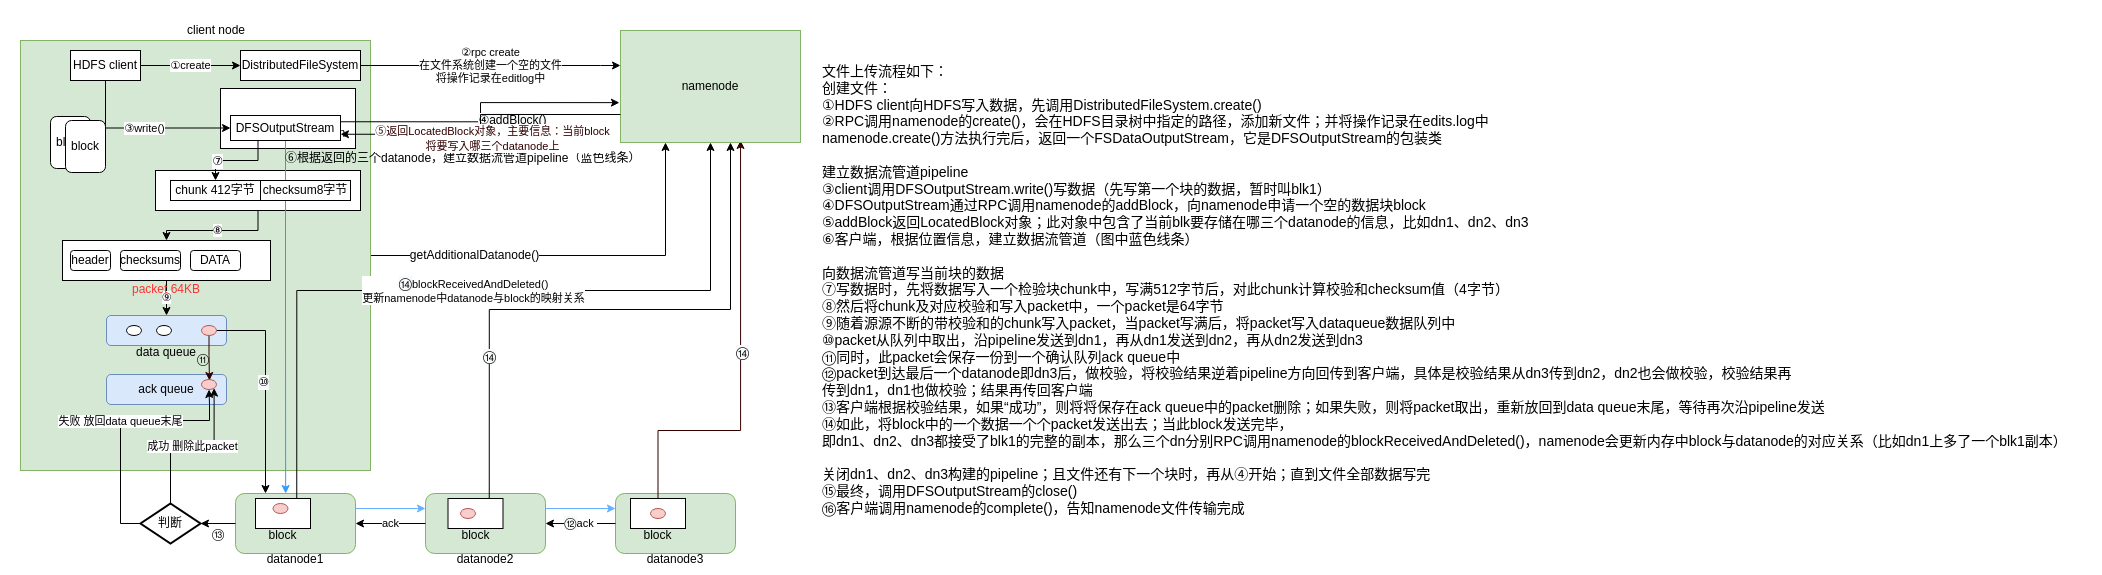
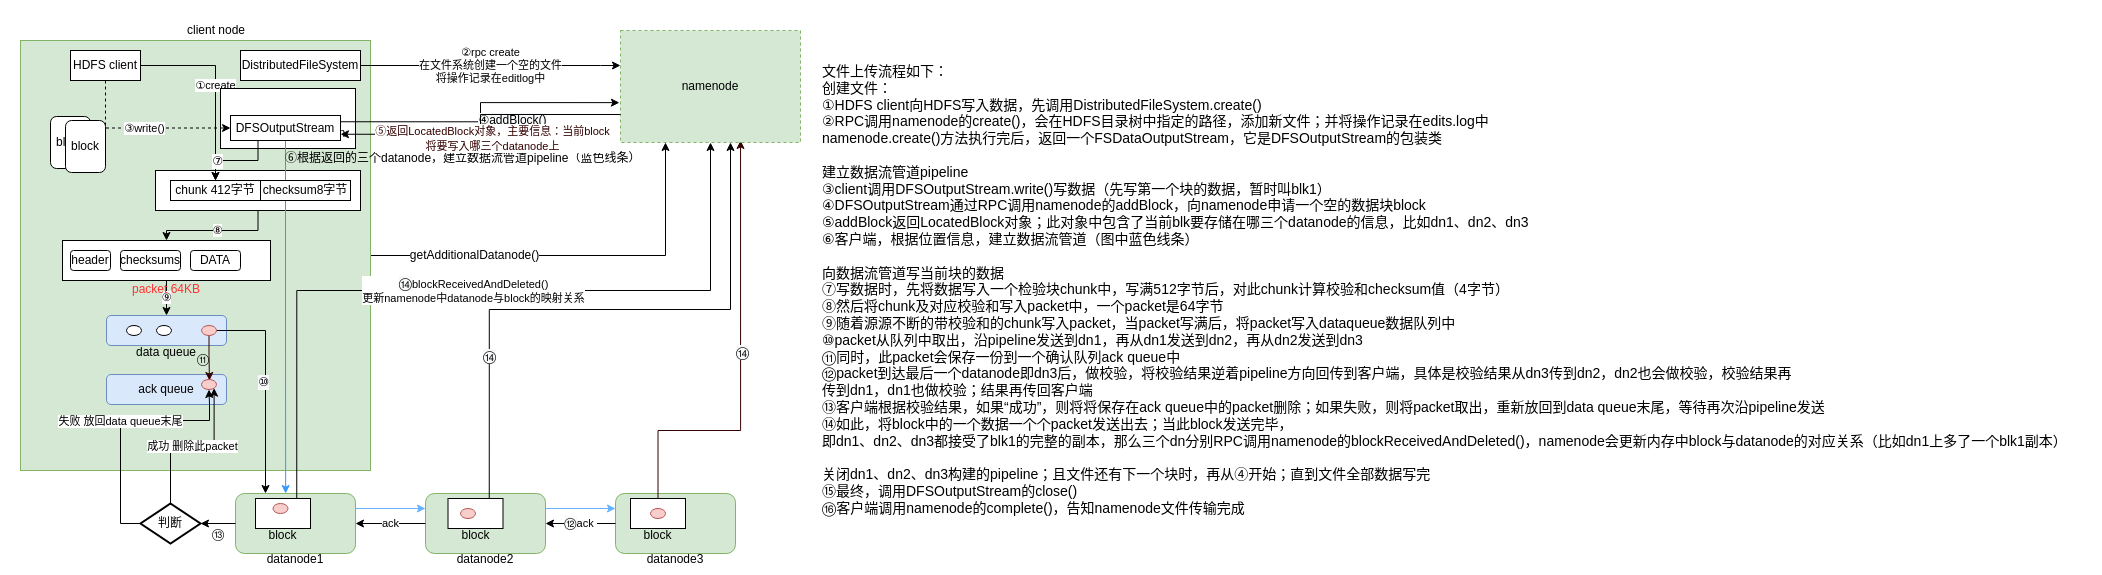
(201, 66) -> (216, 86)
(711, 87) -> (711, 87)
(106, 102) -> (106, 102)
